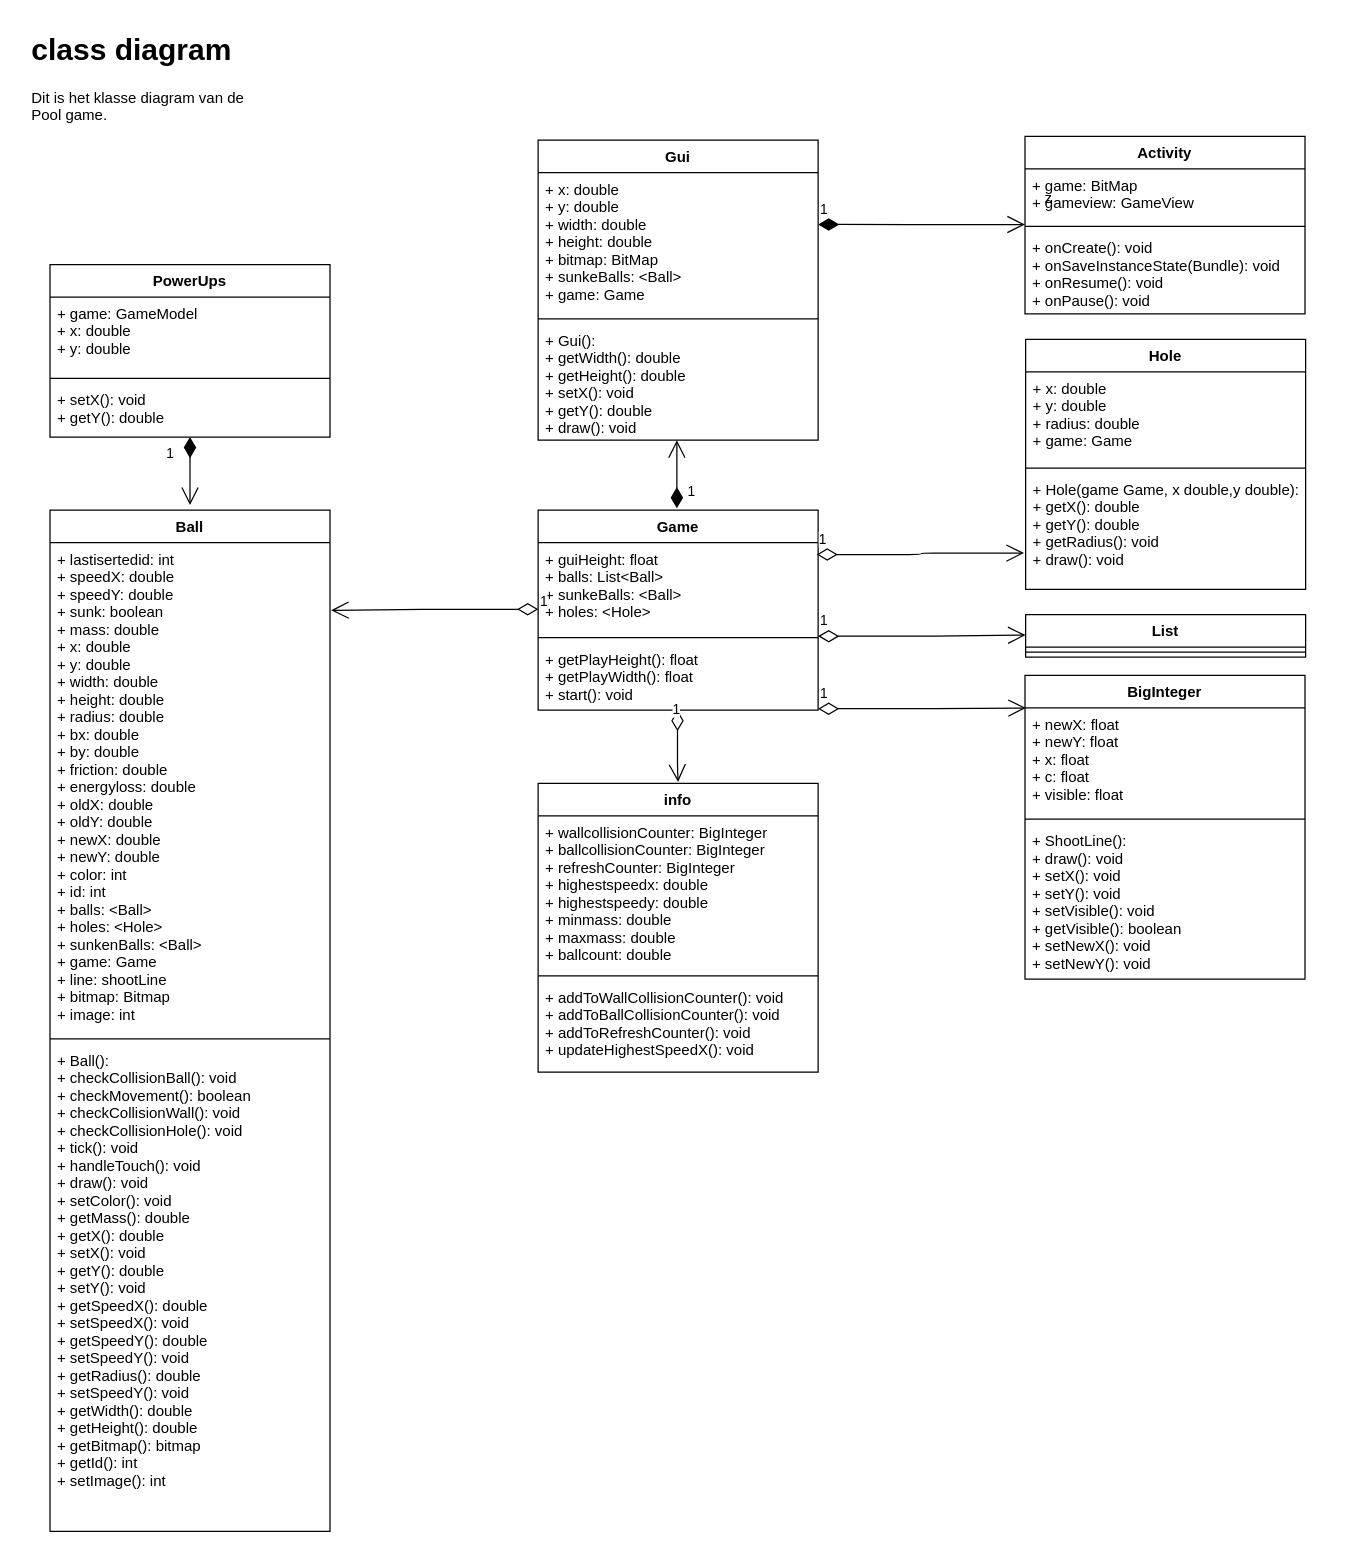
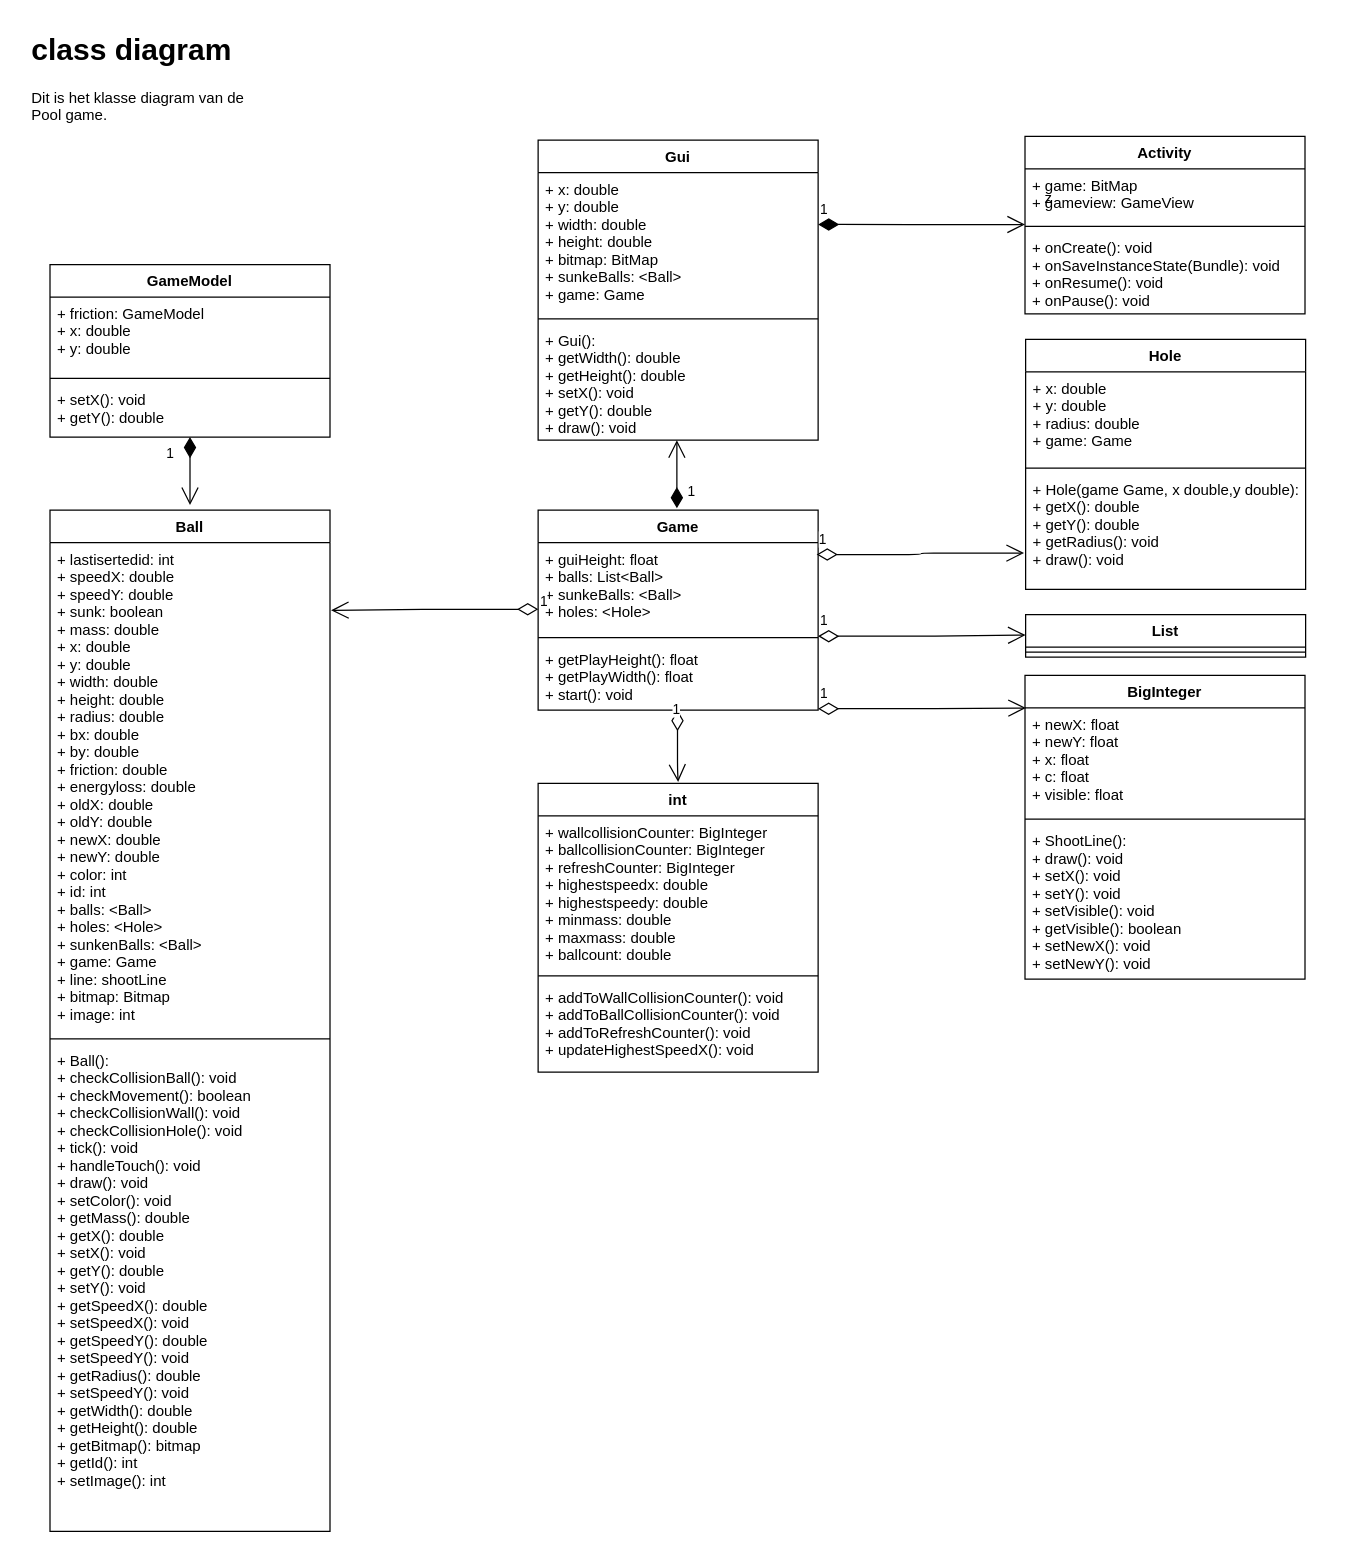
(189, 281) -> (189, 281)
(120, 314) -> (133, 314)
(678, 800) -> (678, 800)
